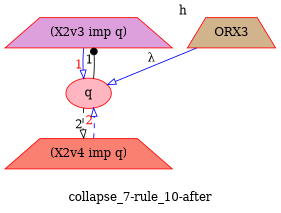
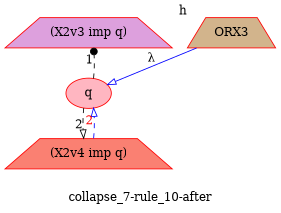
(83, 59) -> none
(94, 67) -> (94, 67)
